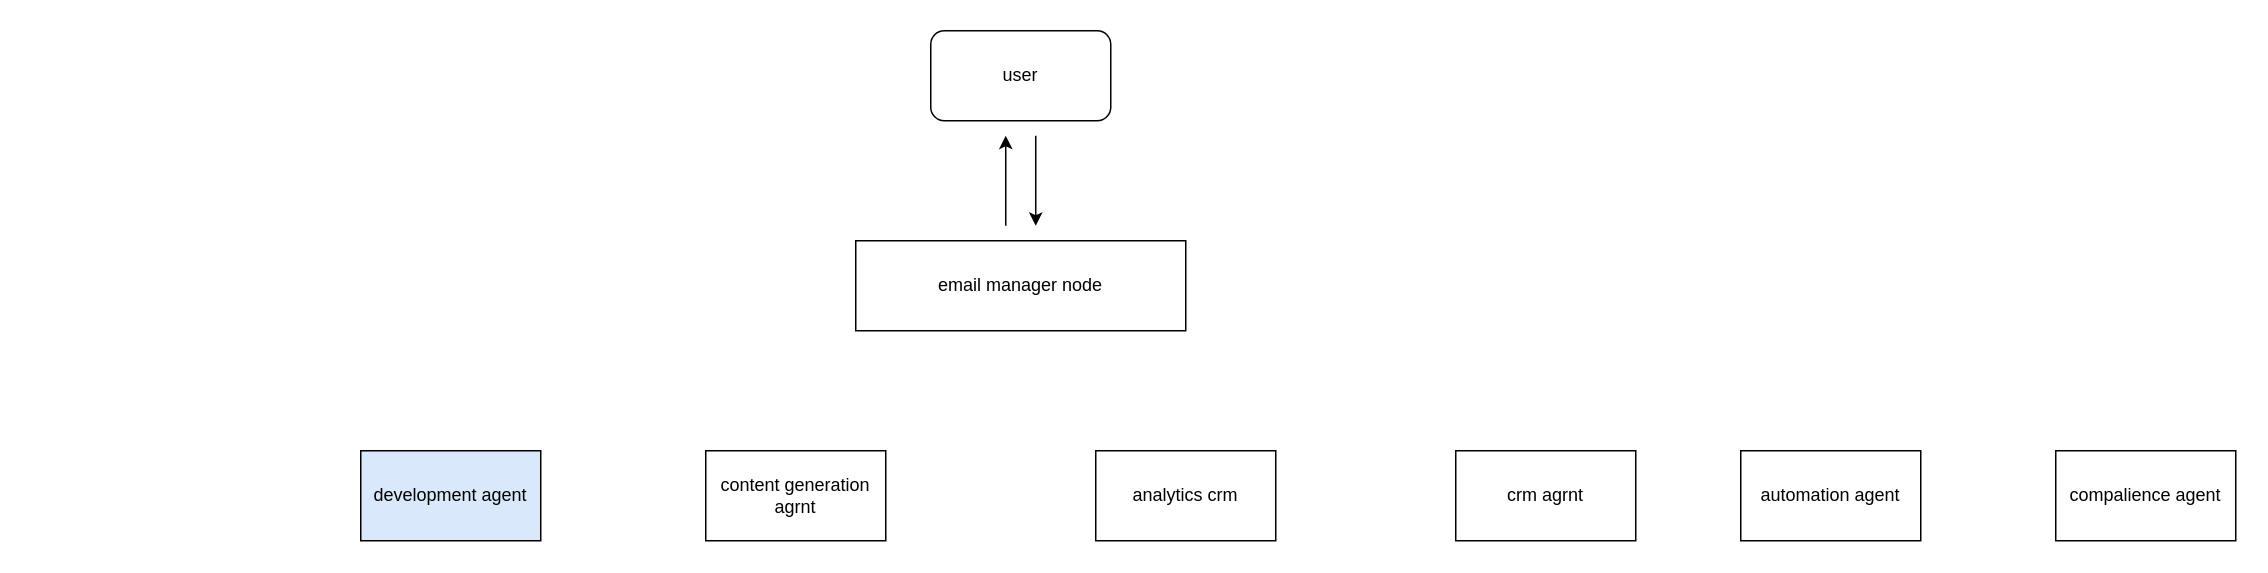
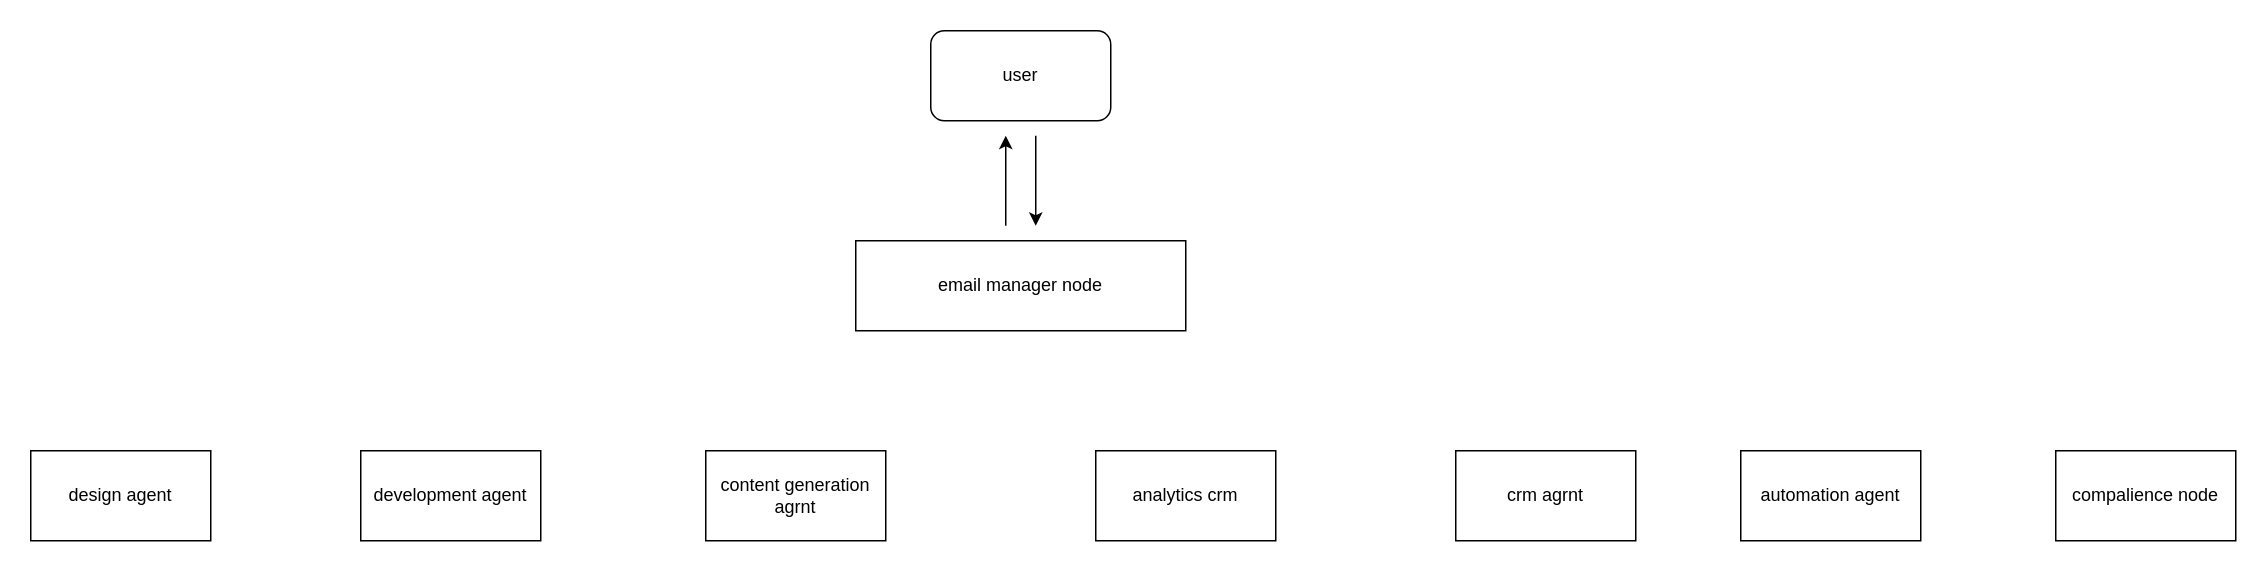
none -> (121, 496)
(451, 496) -> (451, 496)
(2146, 496) -> (2146, 496)
